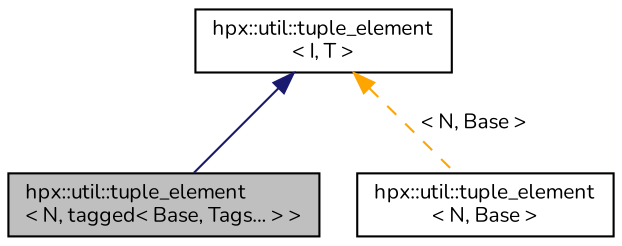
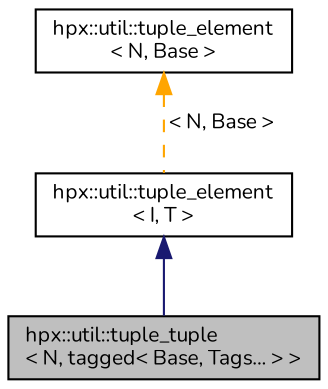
(412, 131) -> (164, 134)
(164, 205) -> (164, 348)
